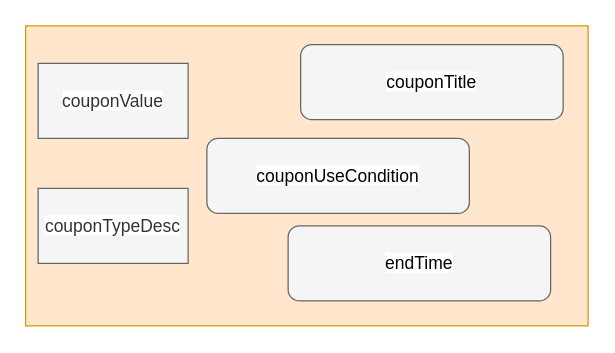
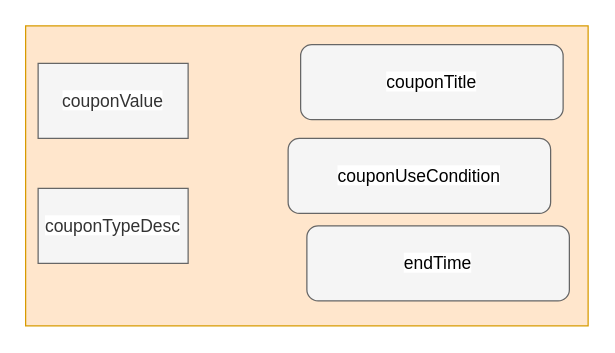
(338, 176) -> (419, 176)
(419, 263) -> (438, 263)
